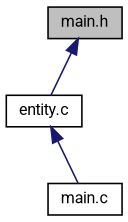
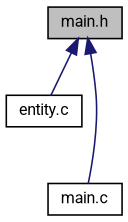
(68, 162) -> (96, 119)
